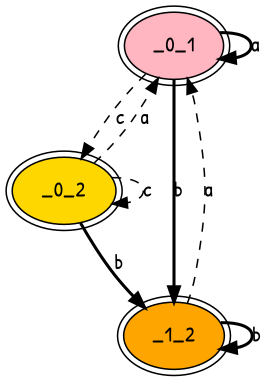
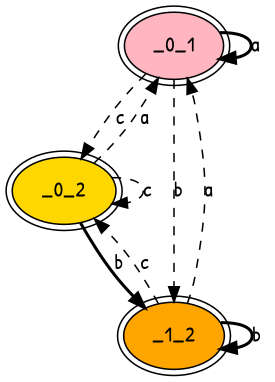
(174, 183) -> (174, 183)
none -> (135, 265)
